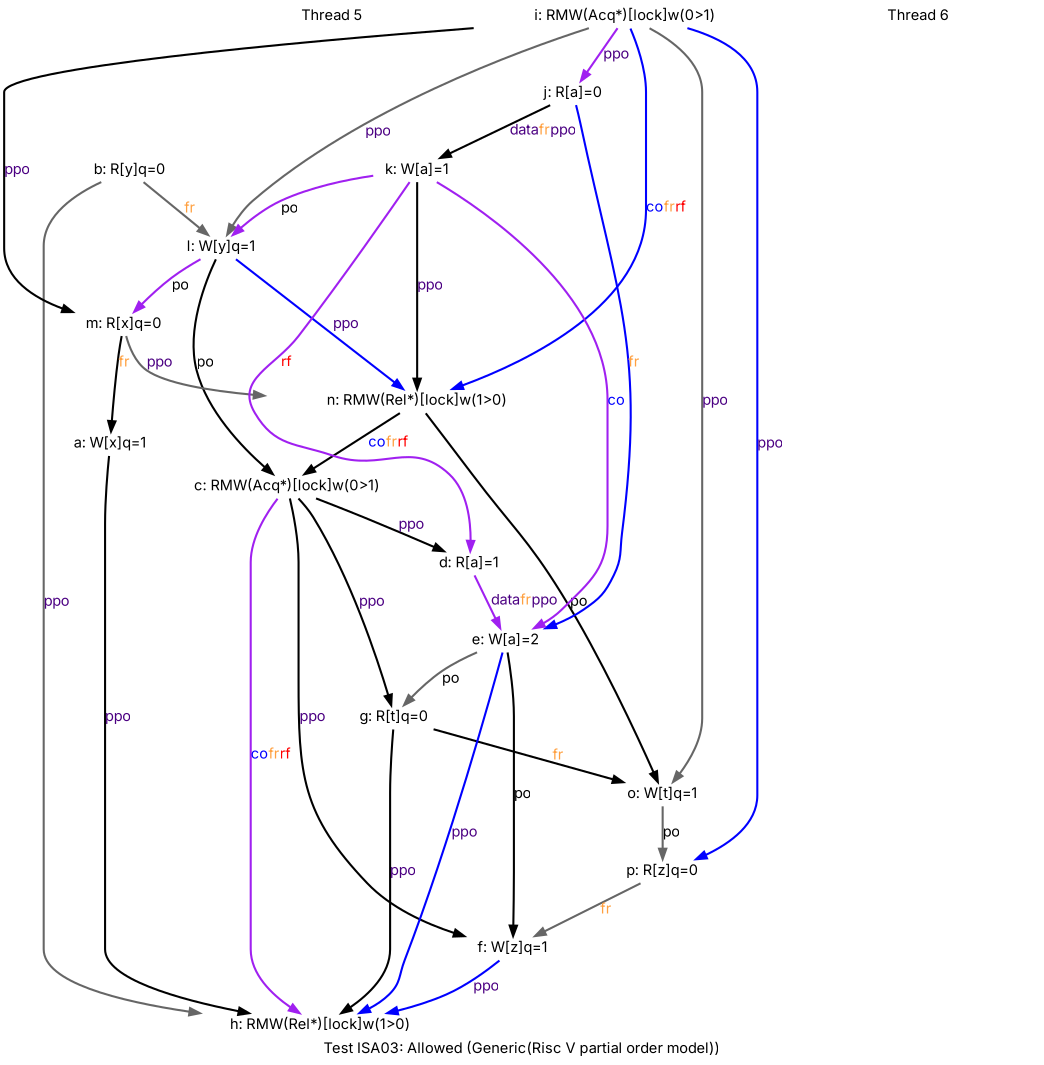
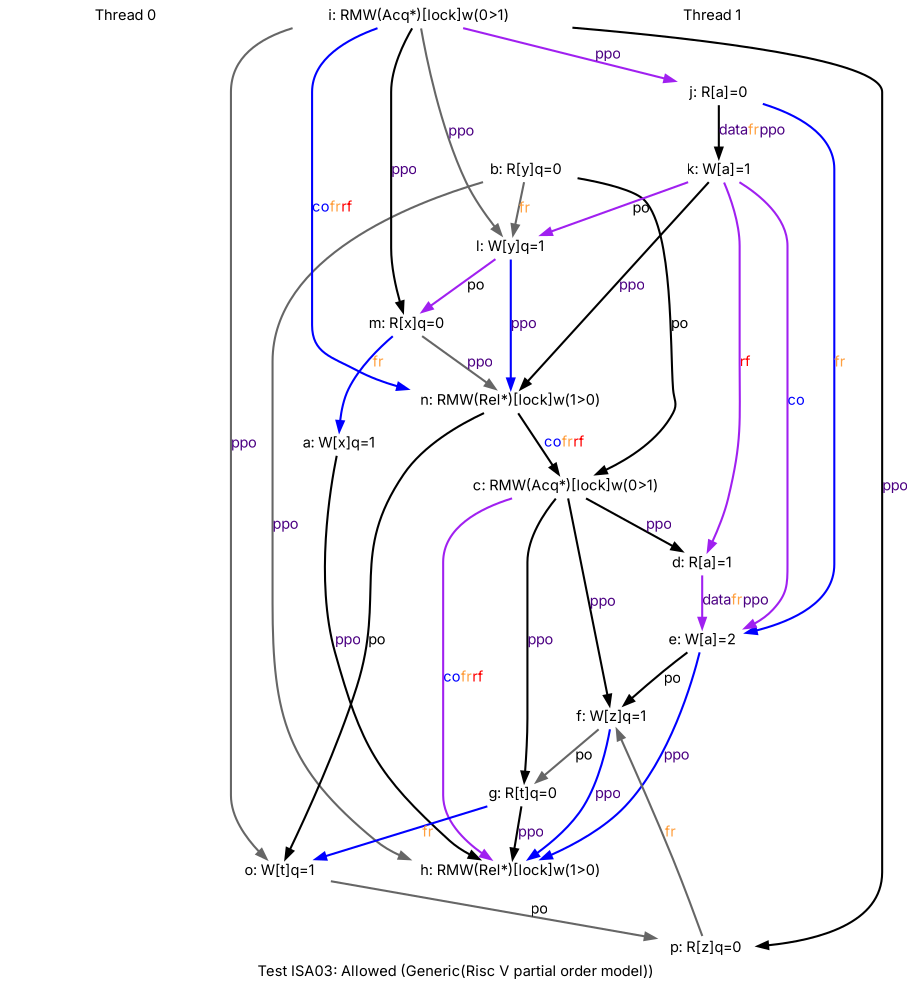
(332, 16) -> (126, 16)
(919, 16) -> (713, 16)
(197, 373) -> (670, 314)
(116, 378) -> (355, 378)
(757, 434) -> (882, 395)
(442, 671) -> (572, 752)
(523, 754) -> (407, 831)
